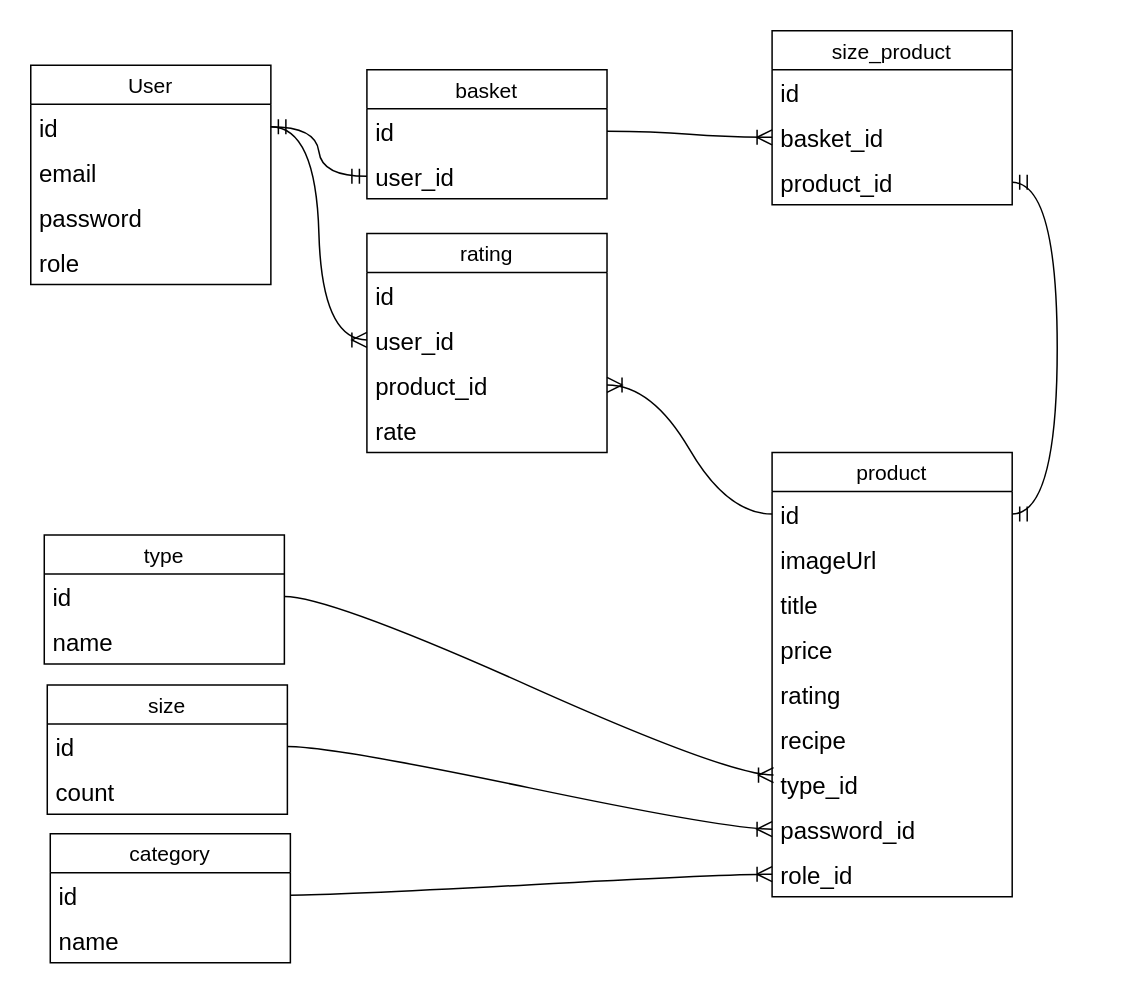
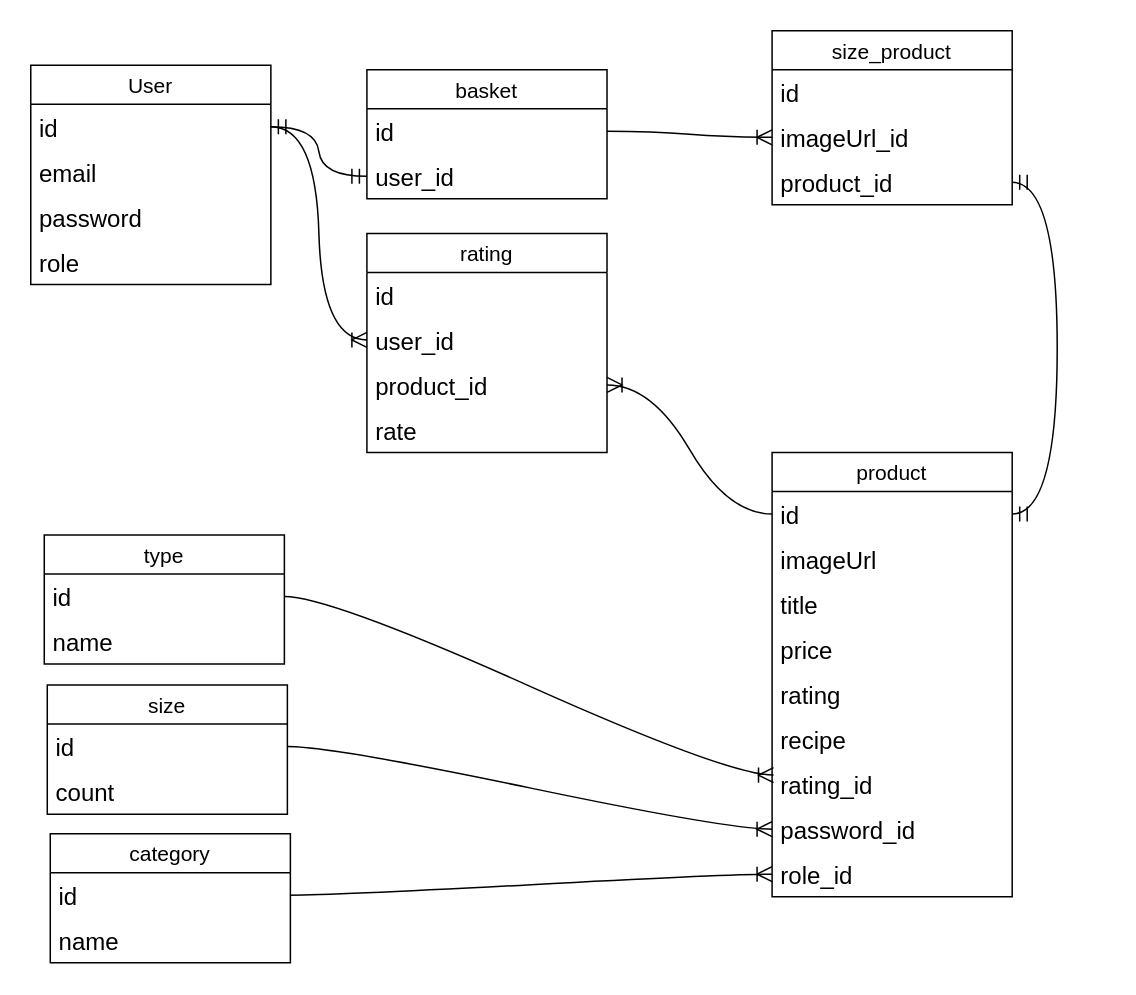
(838, 140) -> (845, 140)
(825, 786) -> (835, 786)
